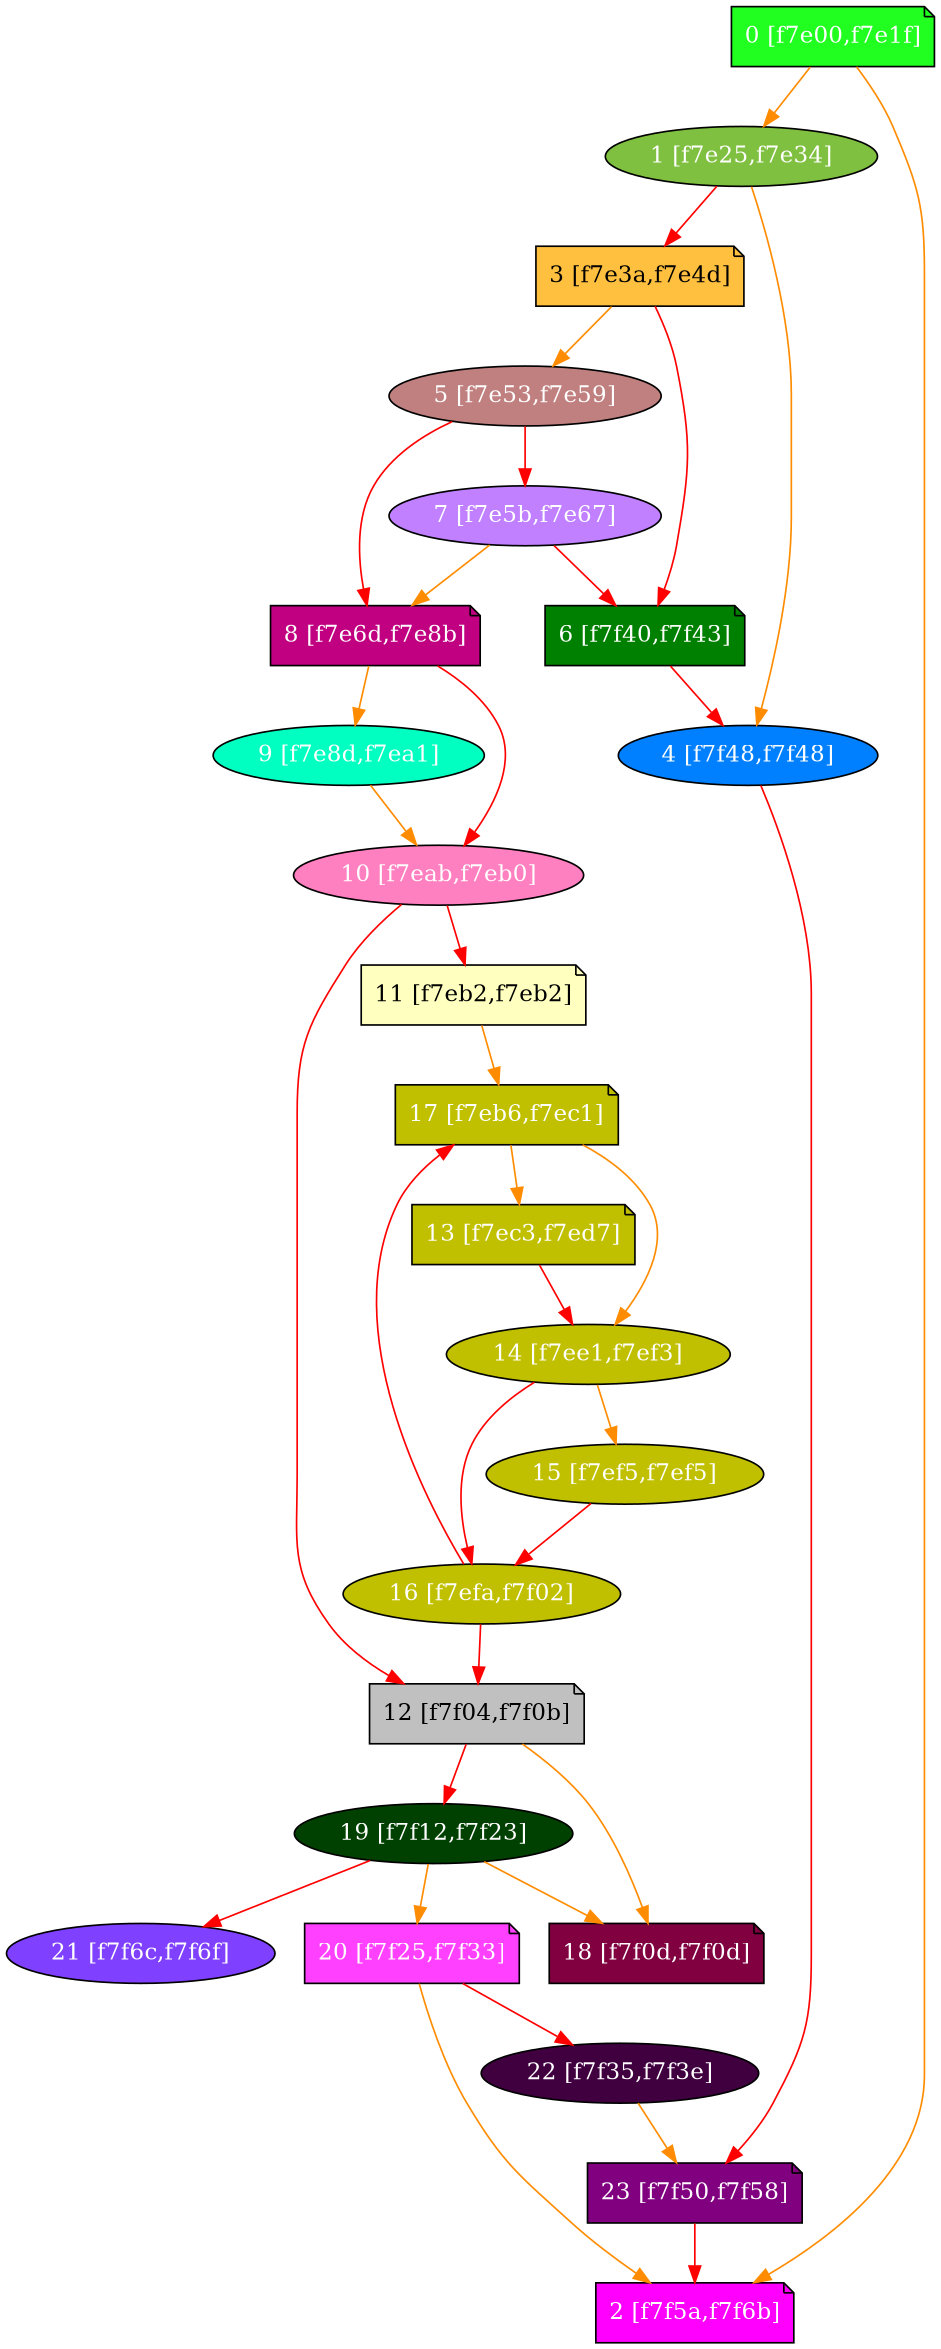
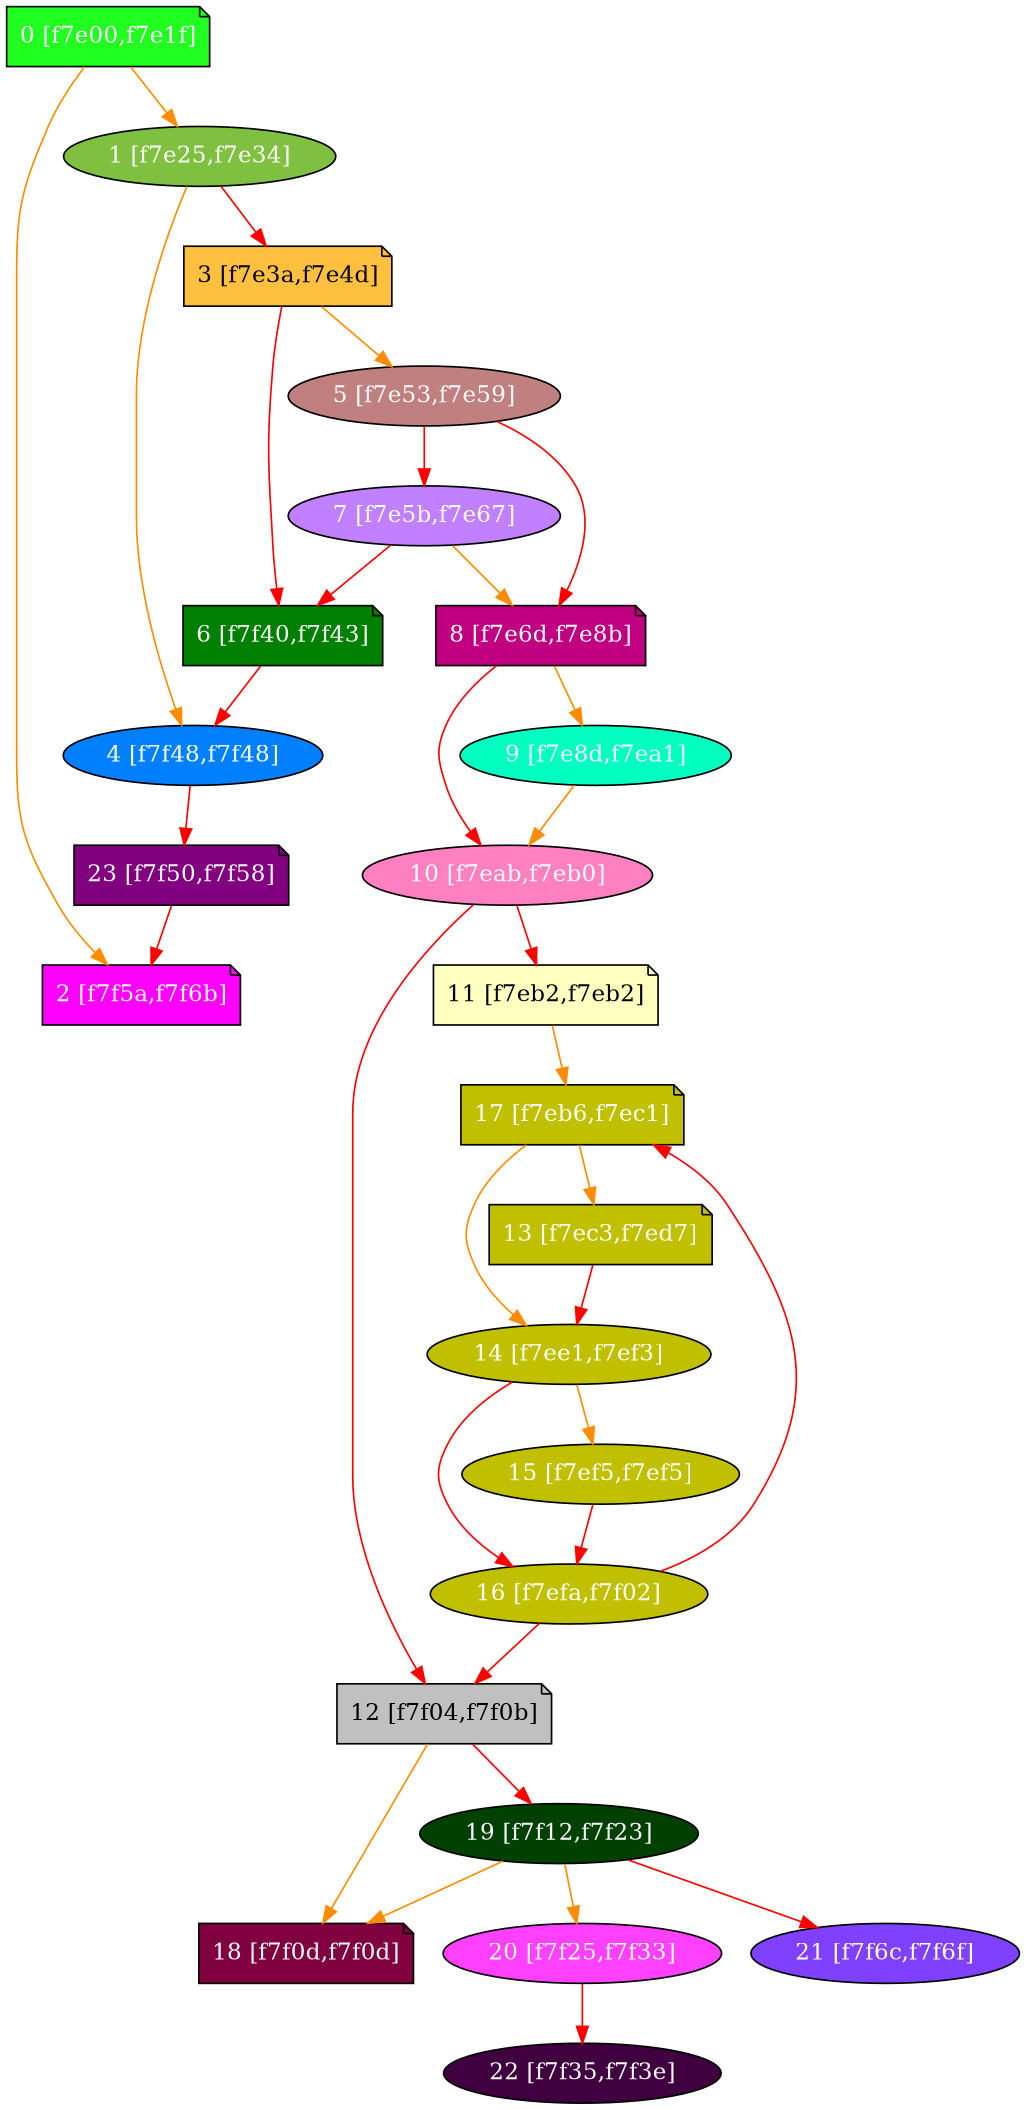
(412, 1953) -> (582, 1953)
(653, 2126) -> none
(498, 2150) -> none
